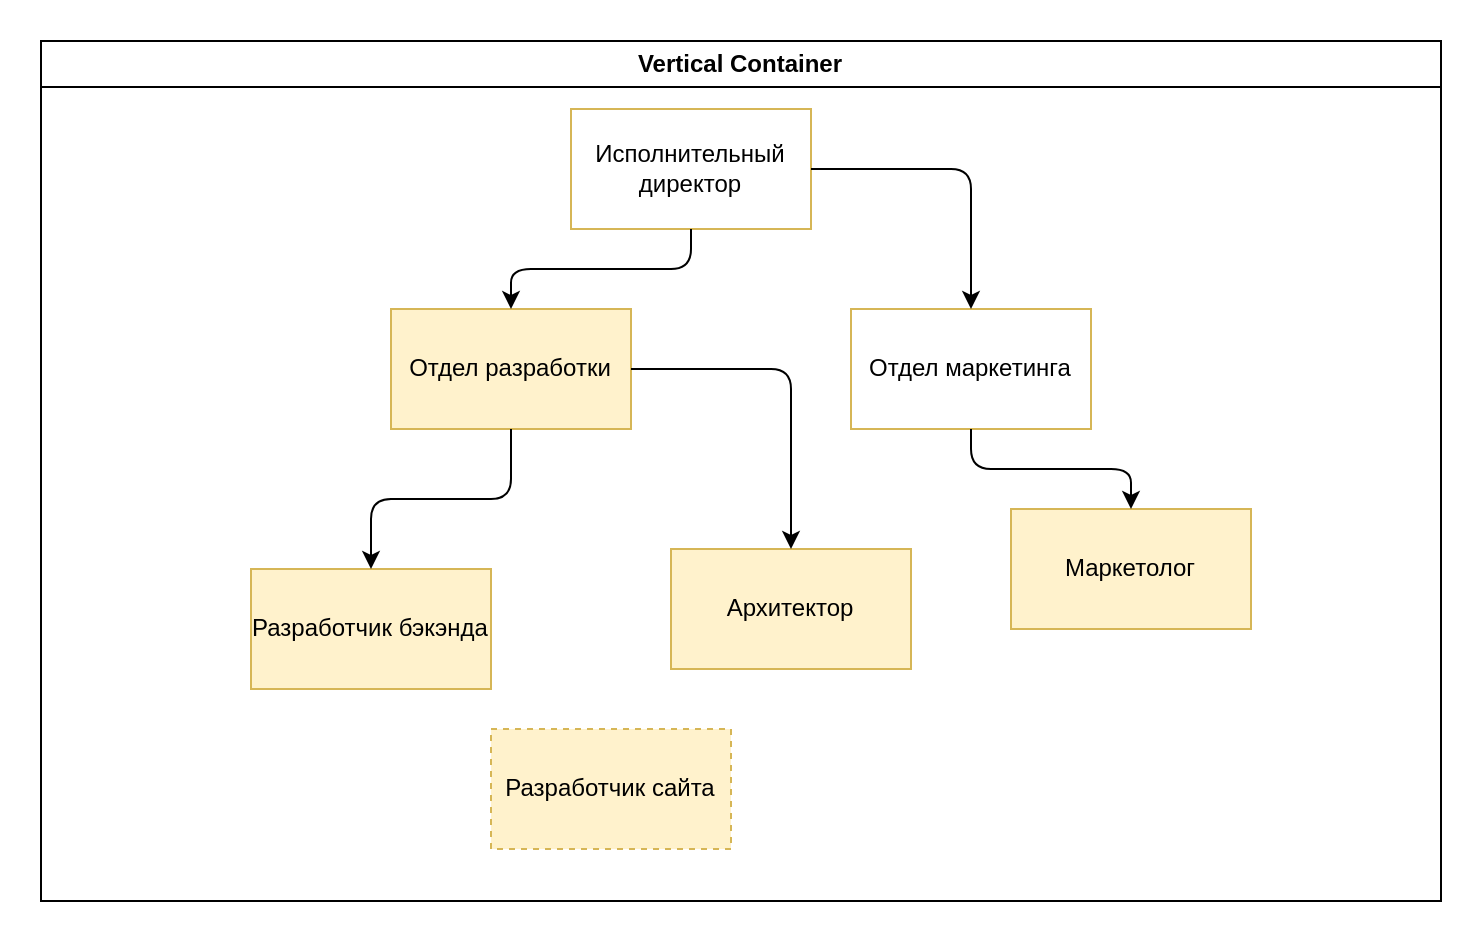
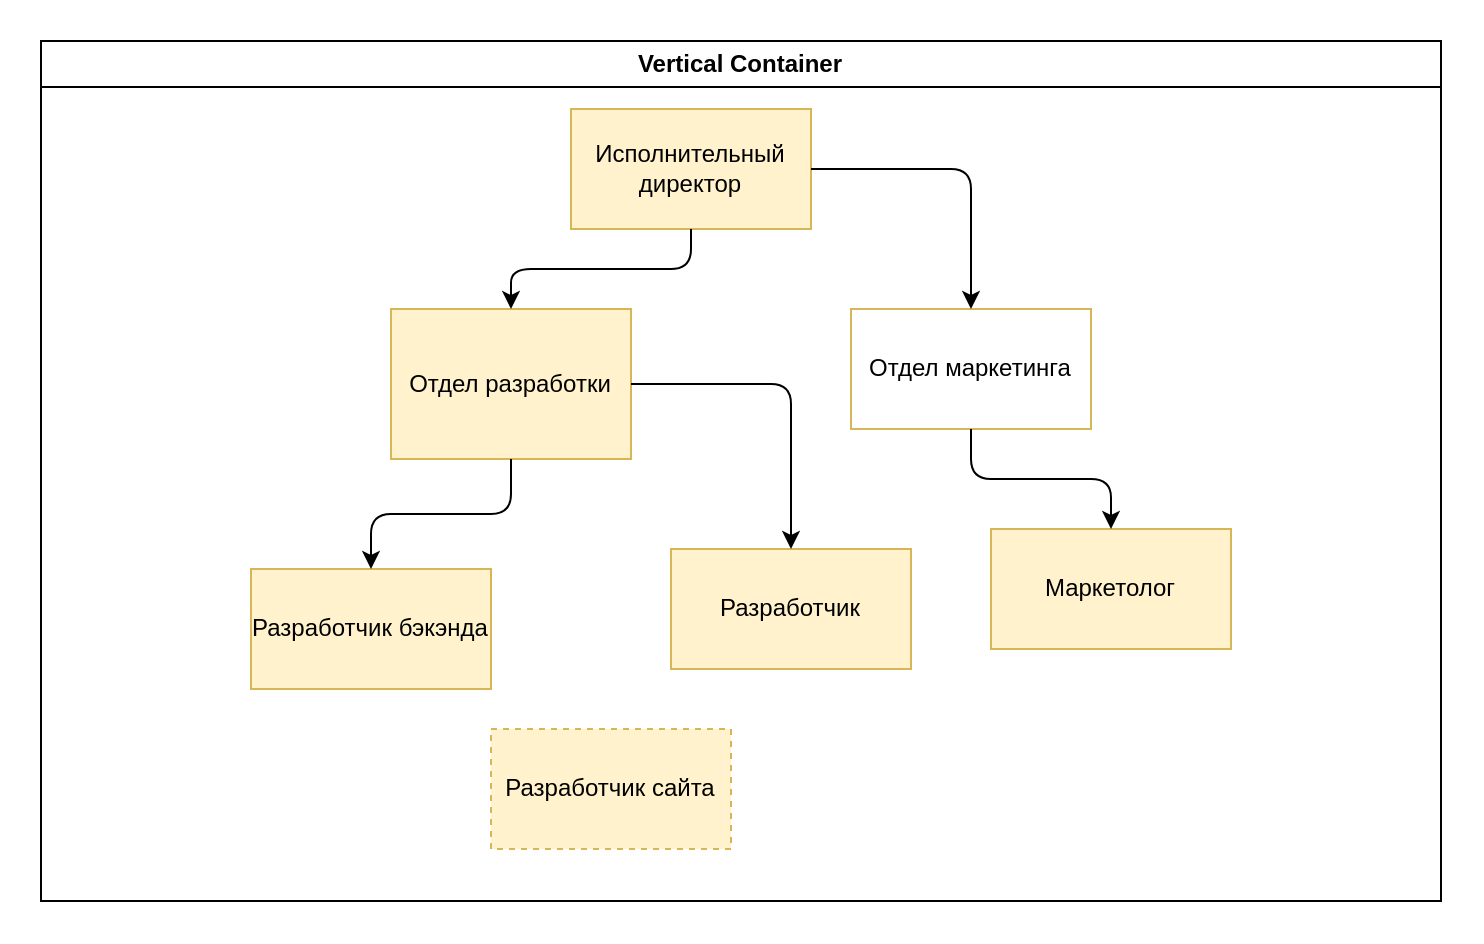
(691, 169) -> (691, 169)
(511, 369) -> (511, 384)
(1131, 569) -> (1111, 589)
(791, 609) -> (791, 609)
